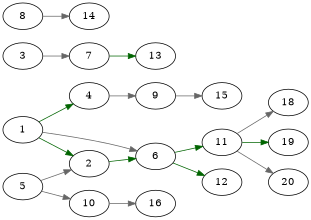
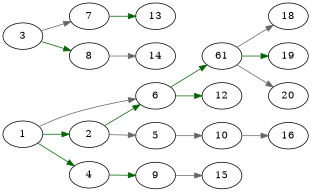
none -> (53, 45)
(119, 96) -> (119, 175)
(222, 142) -> (222, 56)
(53, 176) -> (119, 135)
